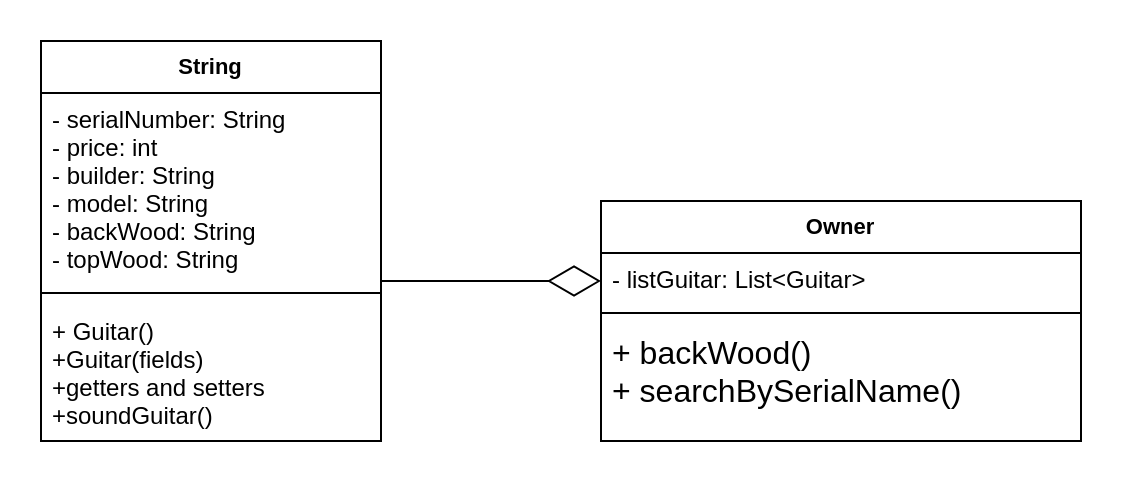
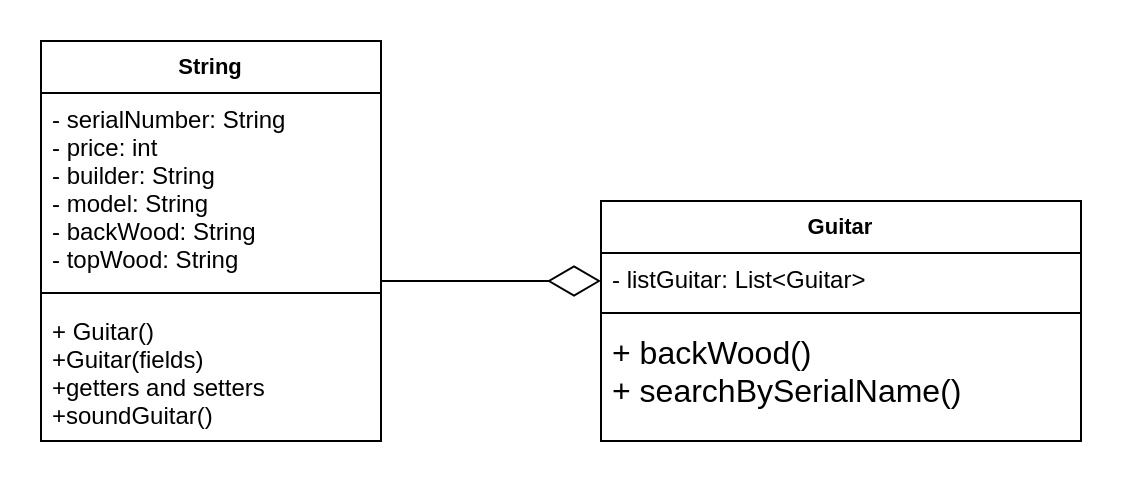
(840, 227) -> (840, 227)
